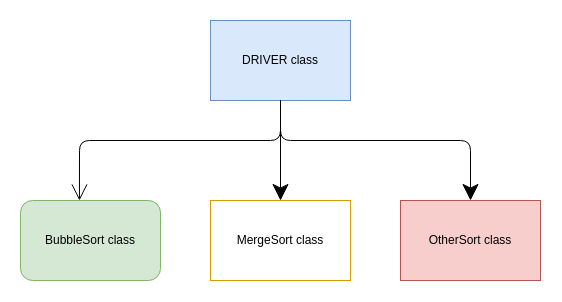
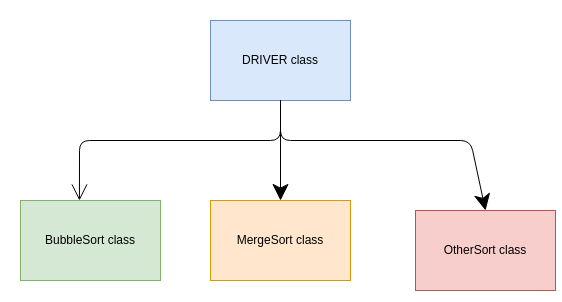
(91, 241) -> (91, 241)
(281, 241) -> (281, 241)
(471, 241) -> (486, 251)
